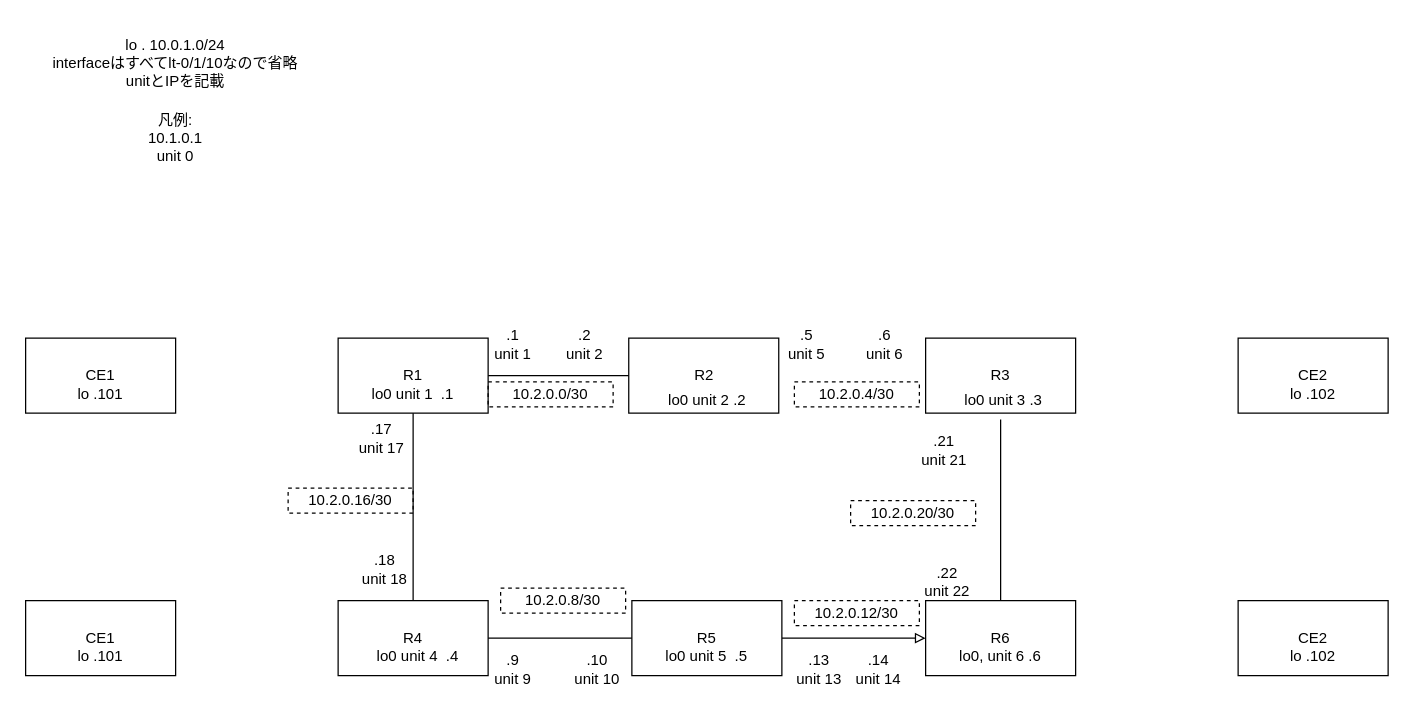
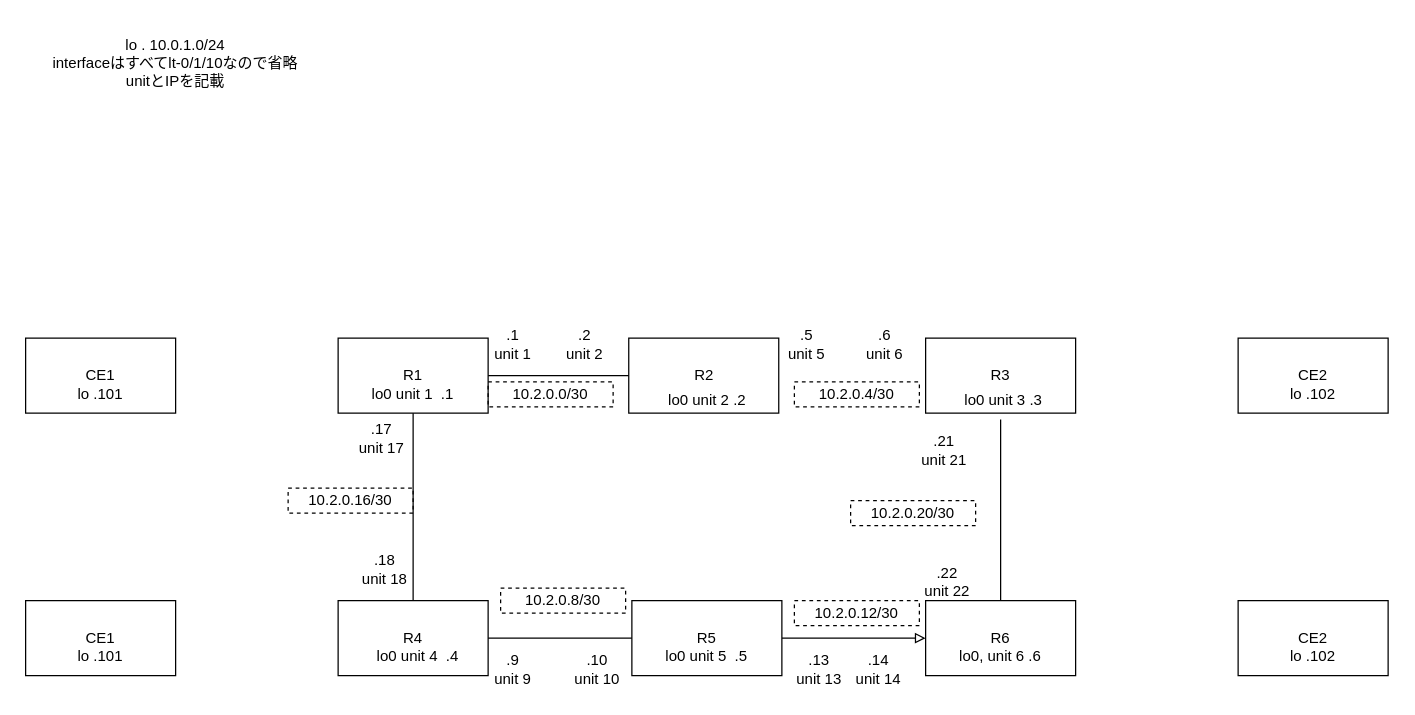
(176, 138) -> none
